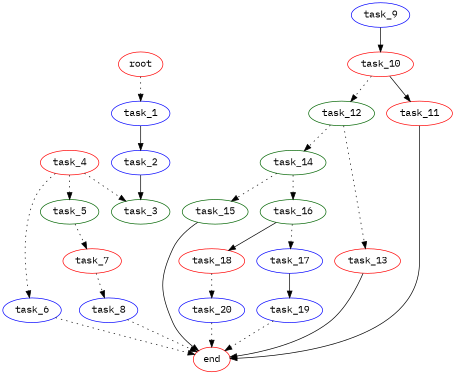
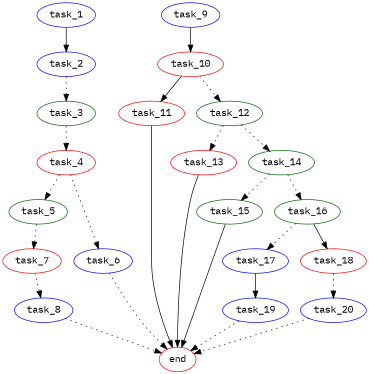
(141, 64) -> none
(141, 184) -> (66, 85)
(102, 185) -> (66, 135)
